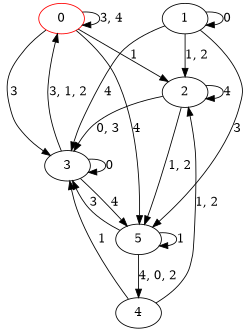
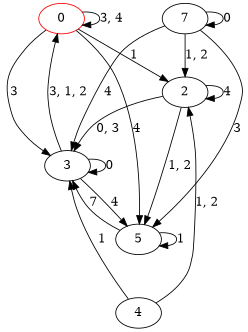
(185, 19) -> (185, 19)
(94, 203) -> (94, 203)
(139, 272) -> none
